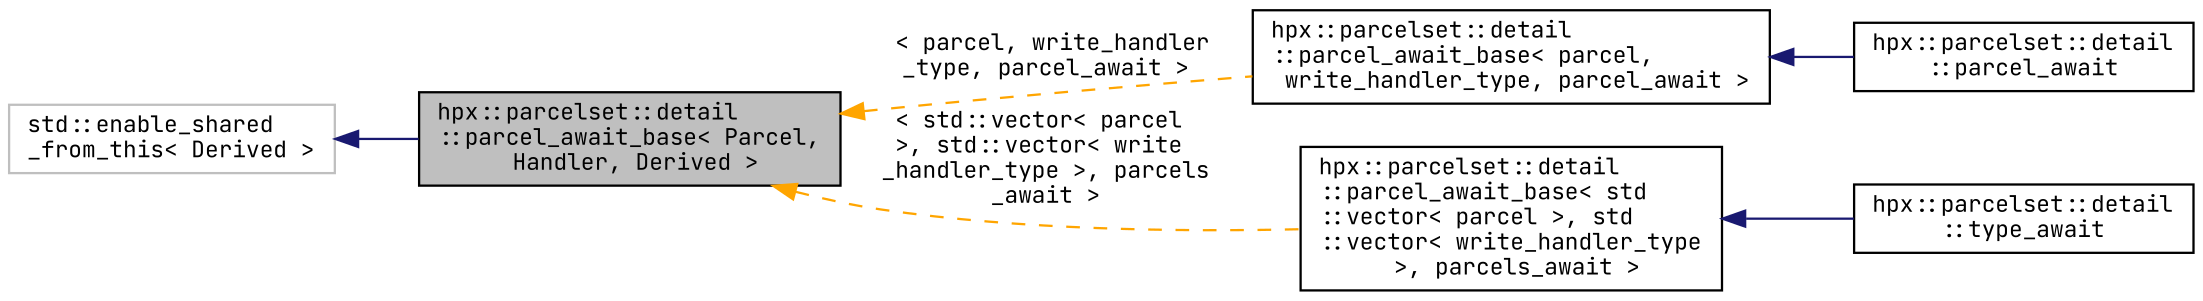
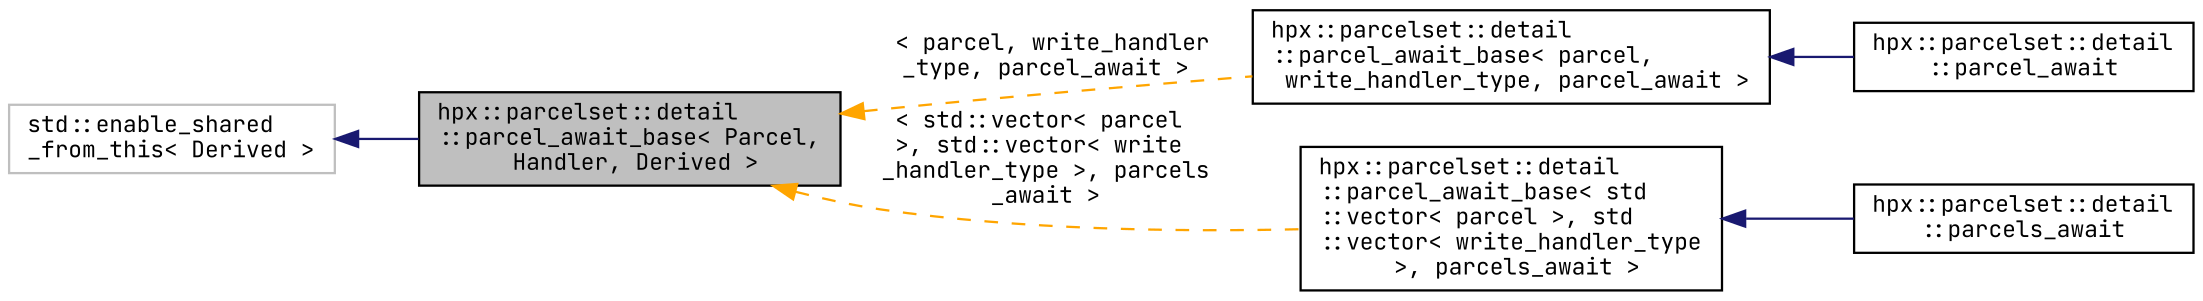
(2024, 219) -> (2024, 219)
